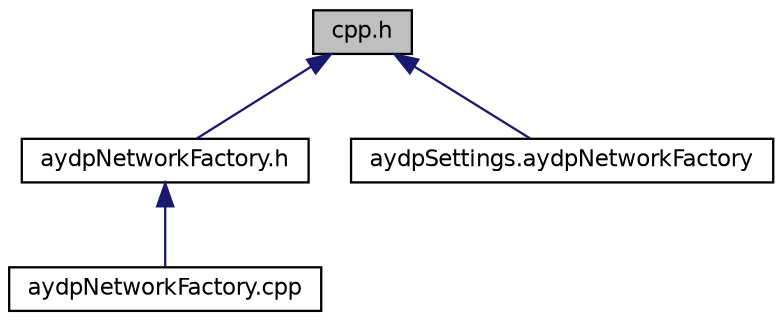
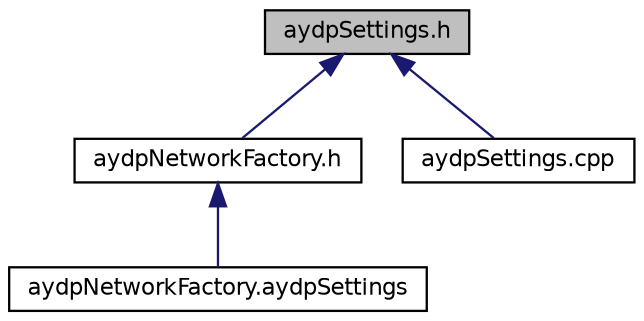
(363, 32) -> (367, 32)
(562, 161) -> (519, 161)
(165, 289) -> (218, 289)
